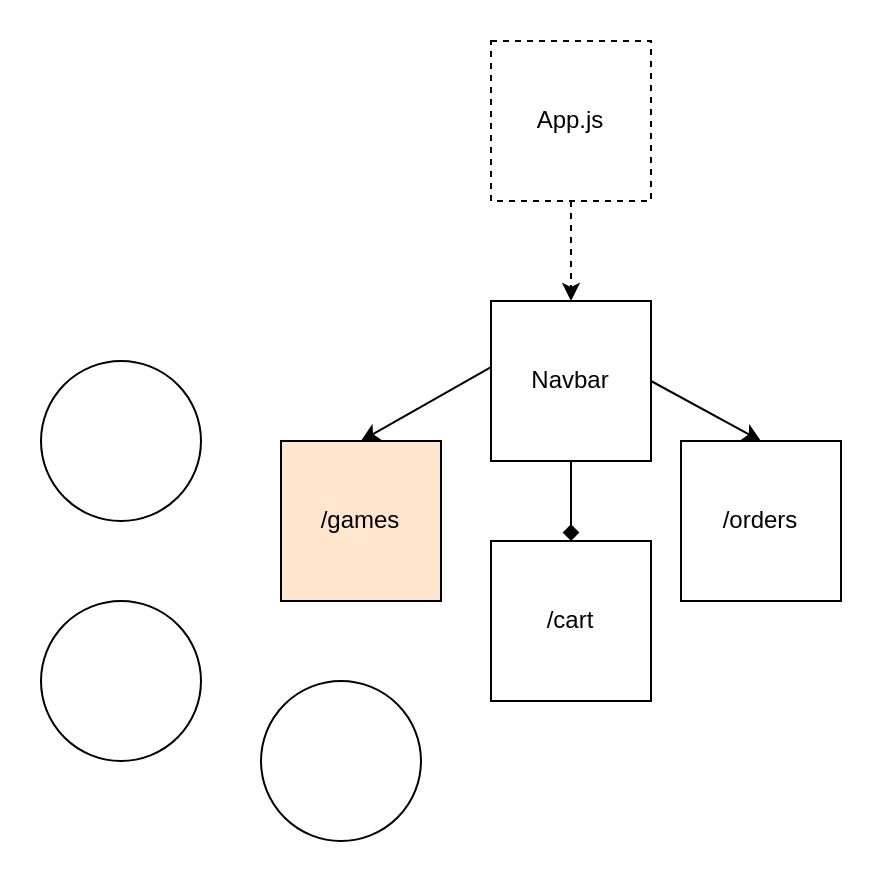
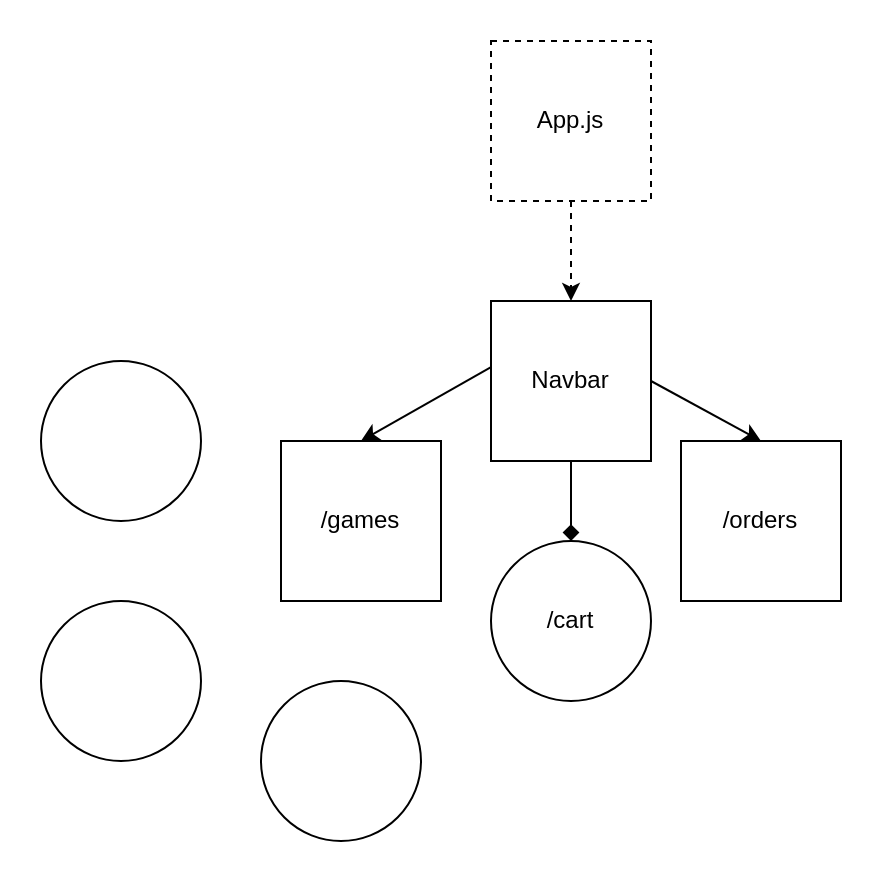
(361, 521) -> (361, 521)
(571, 621) -> (571, 621)
